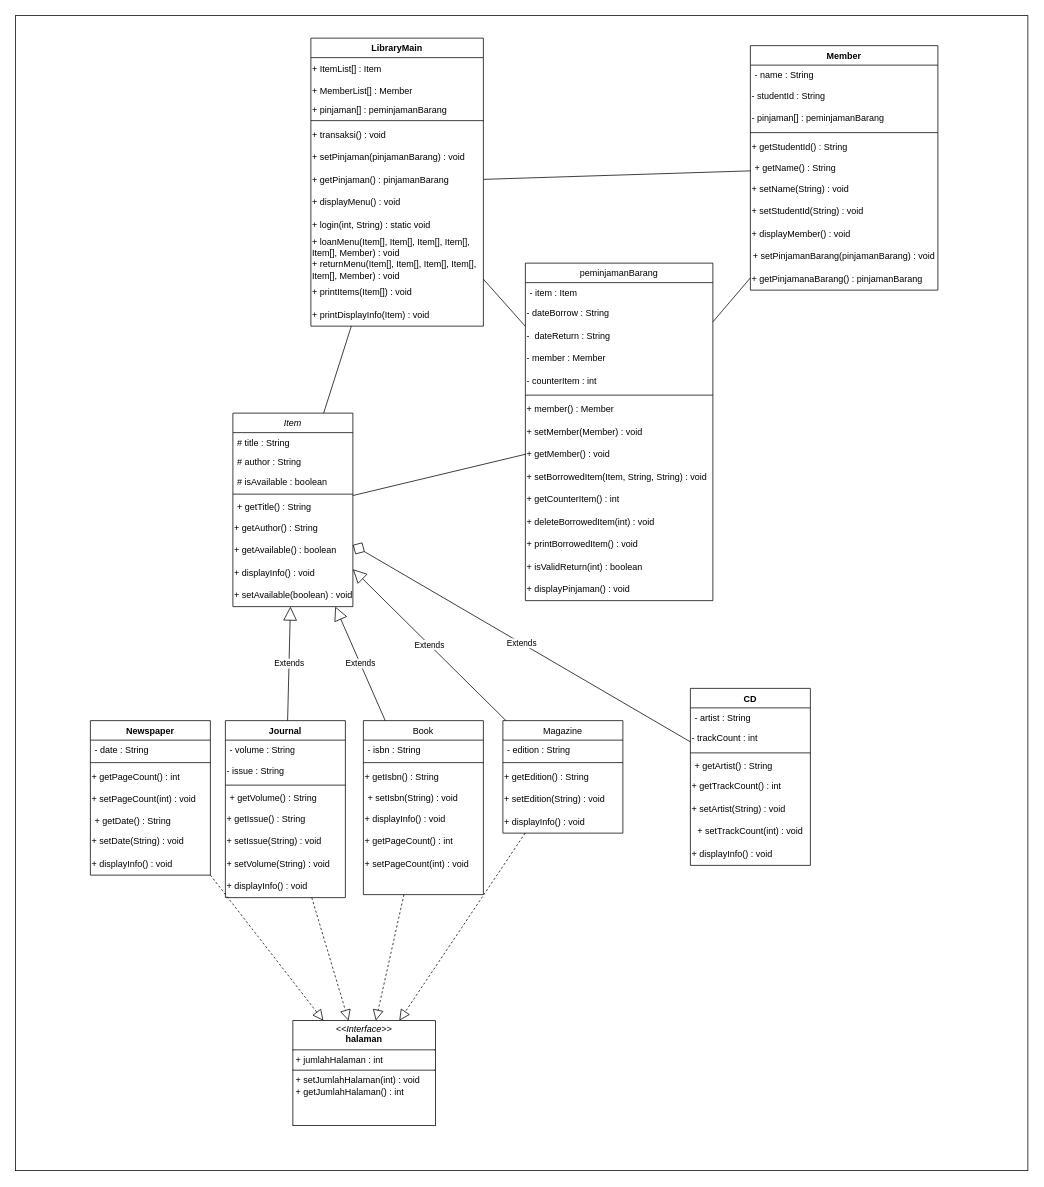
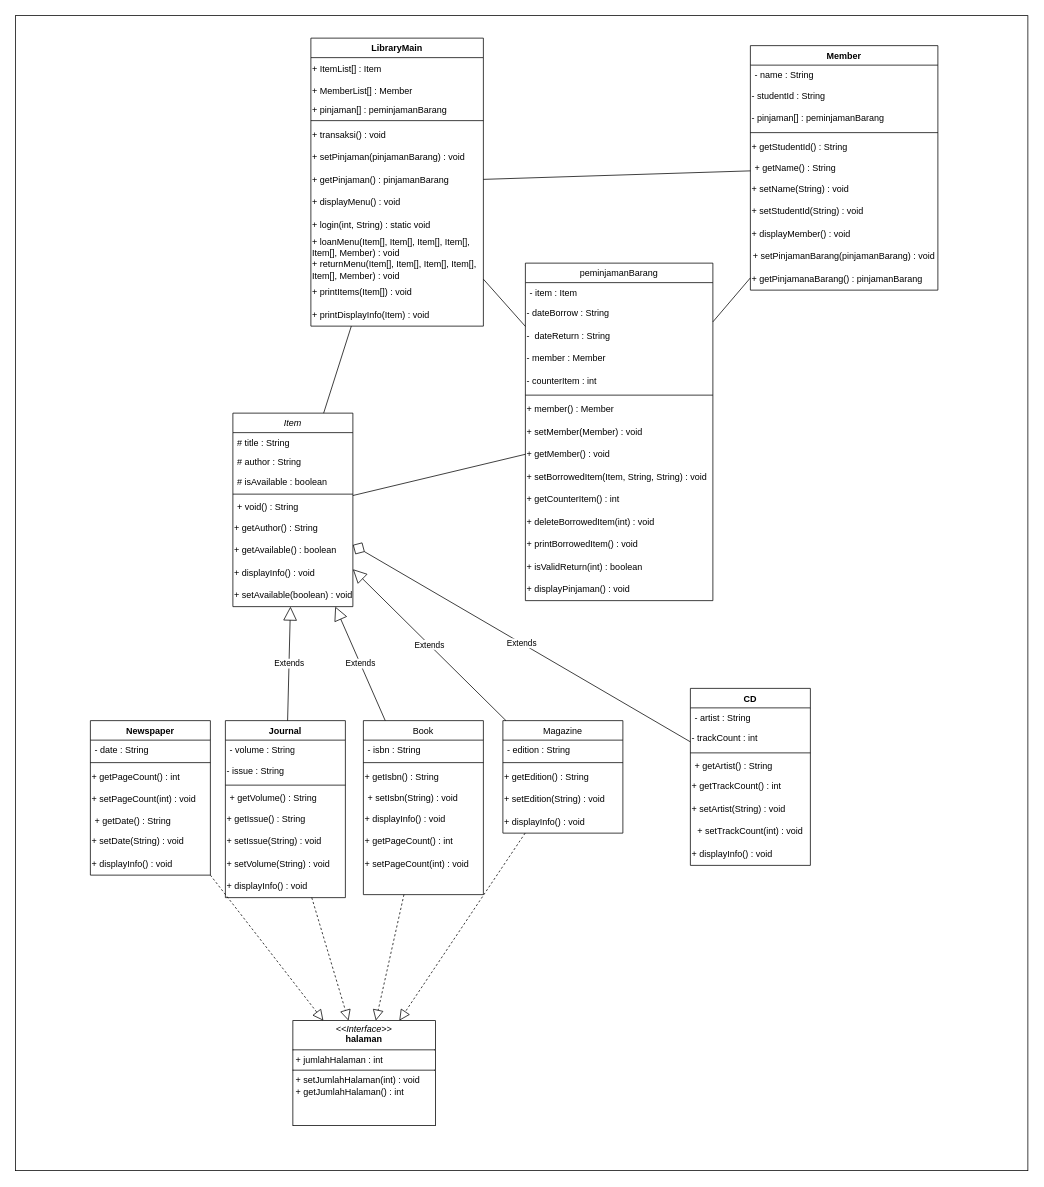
(282, 507) -> (273, 507)
